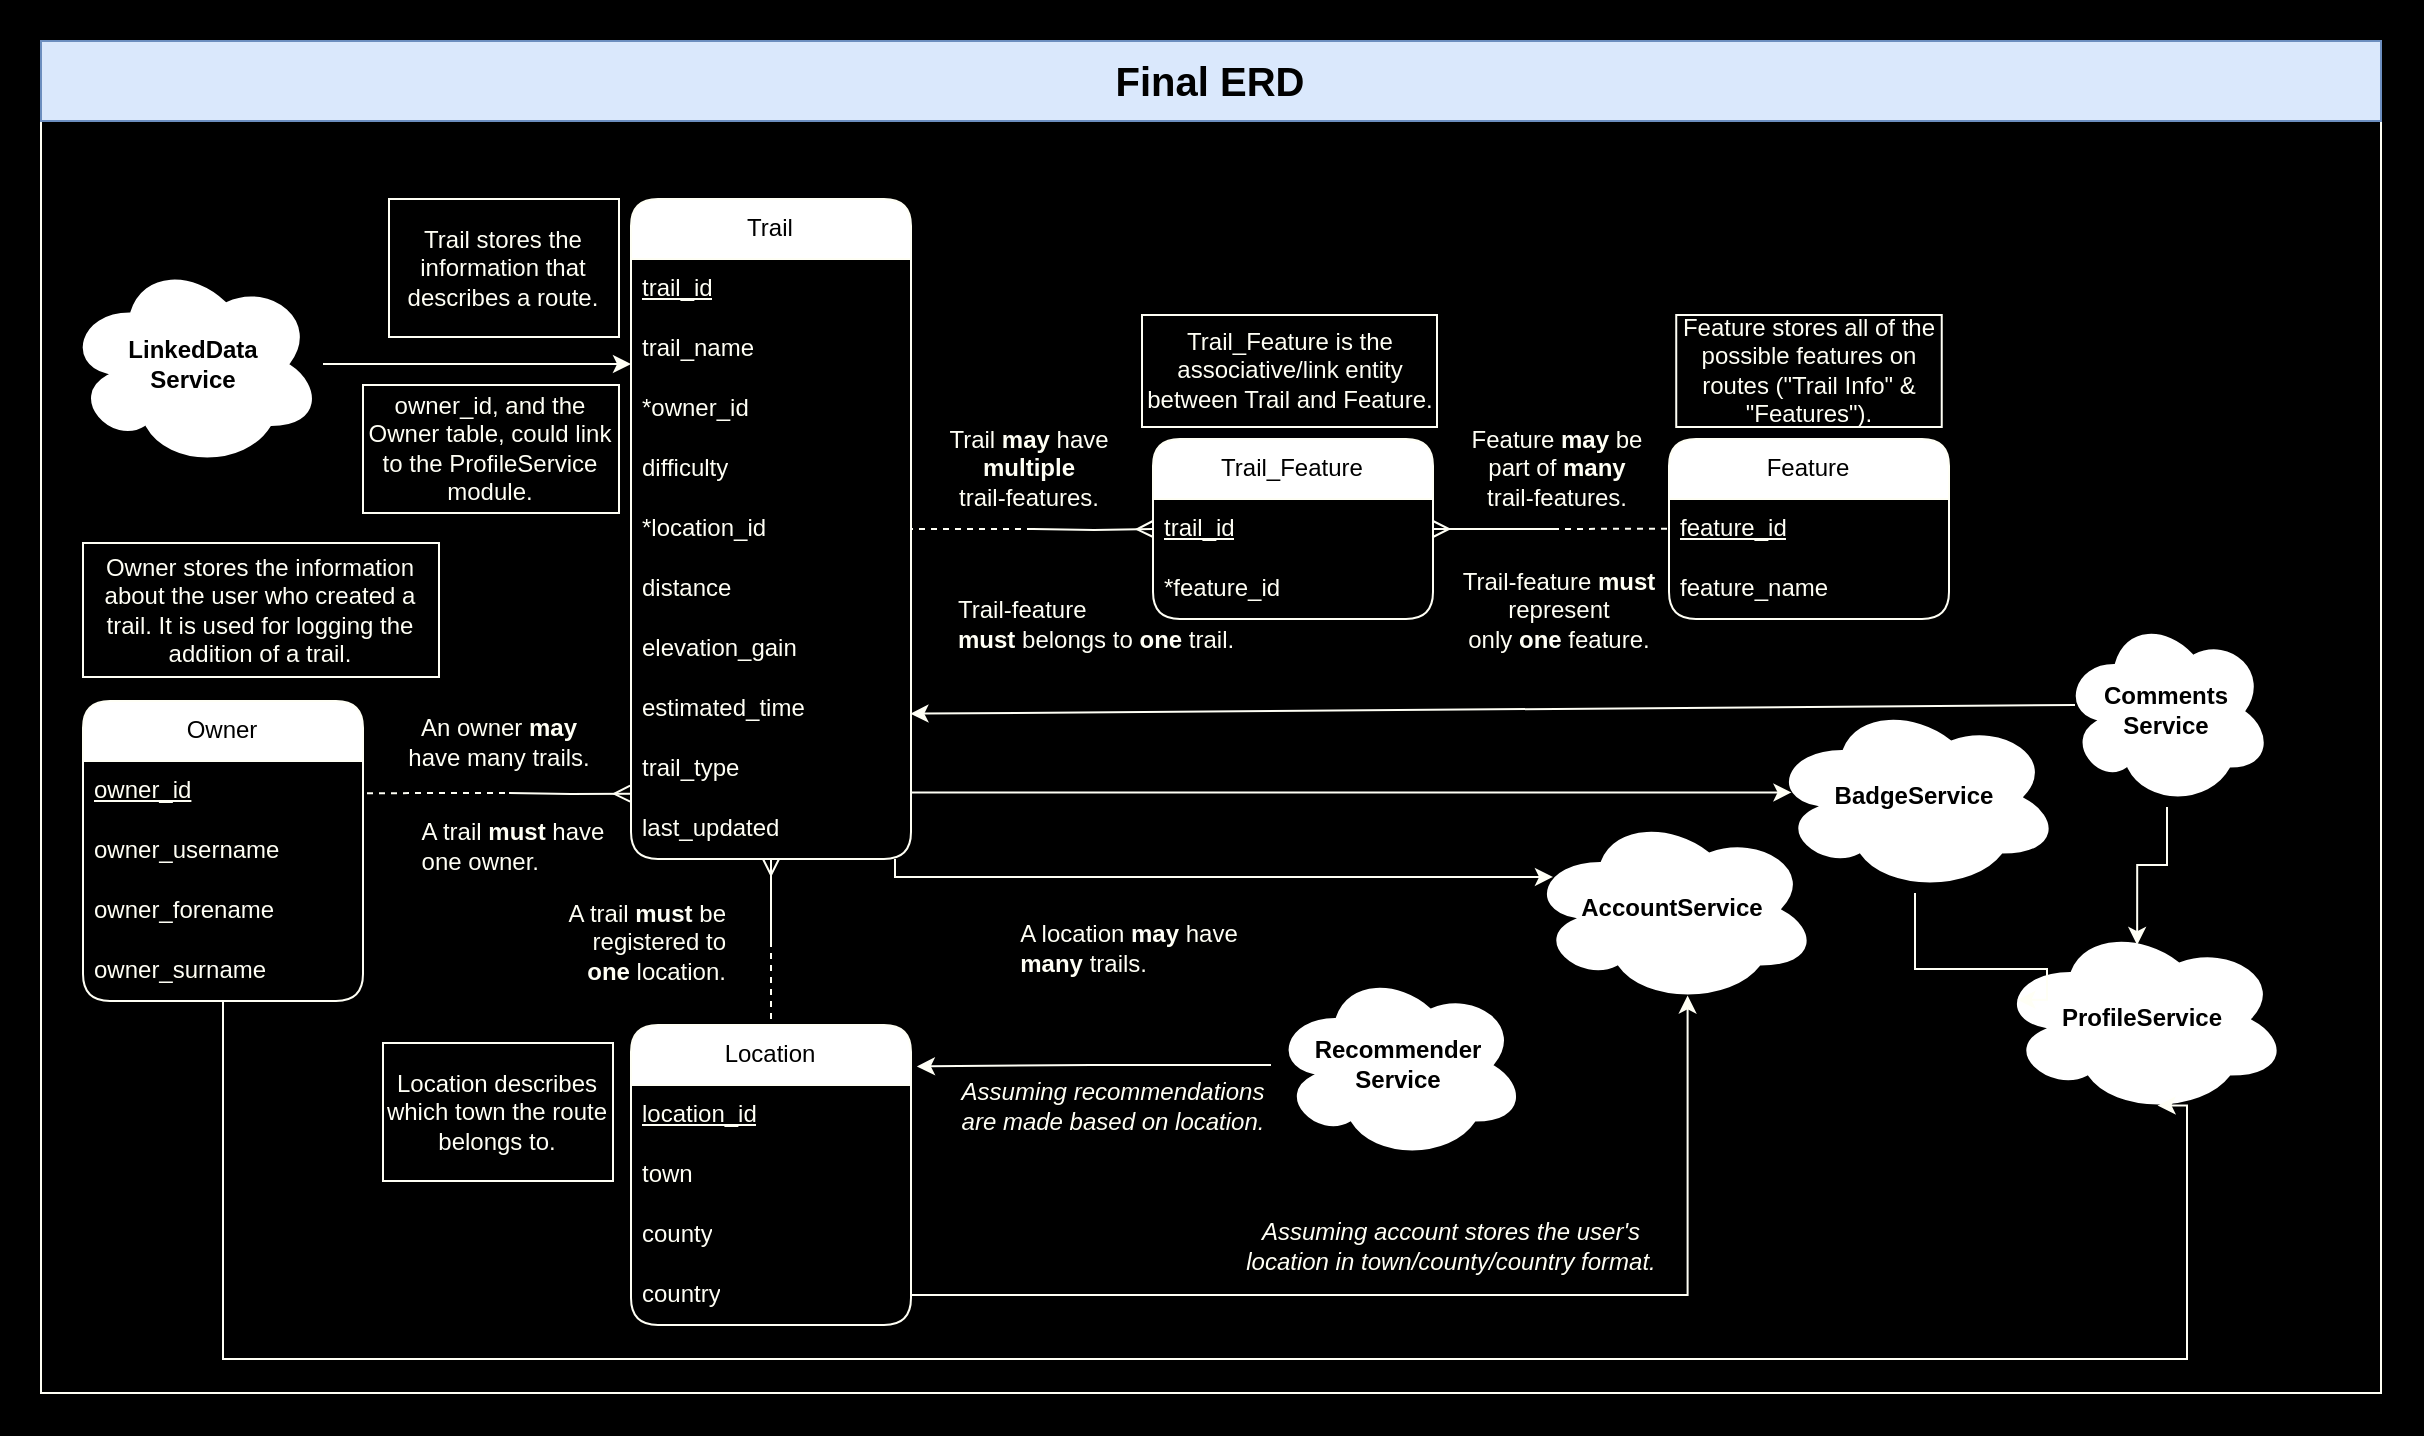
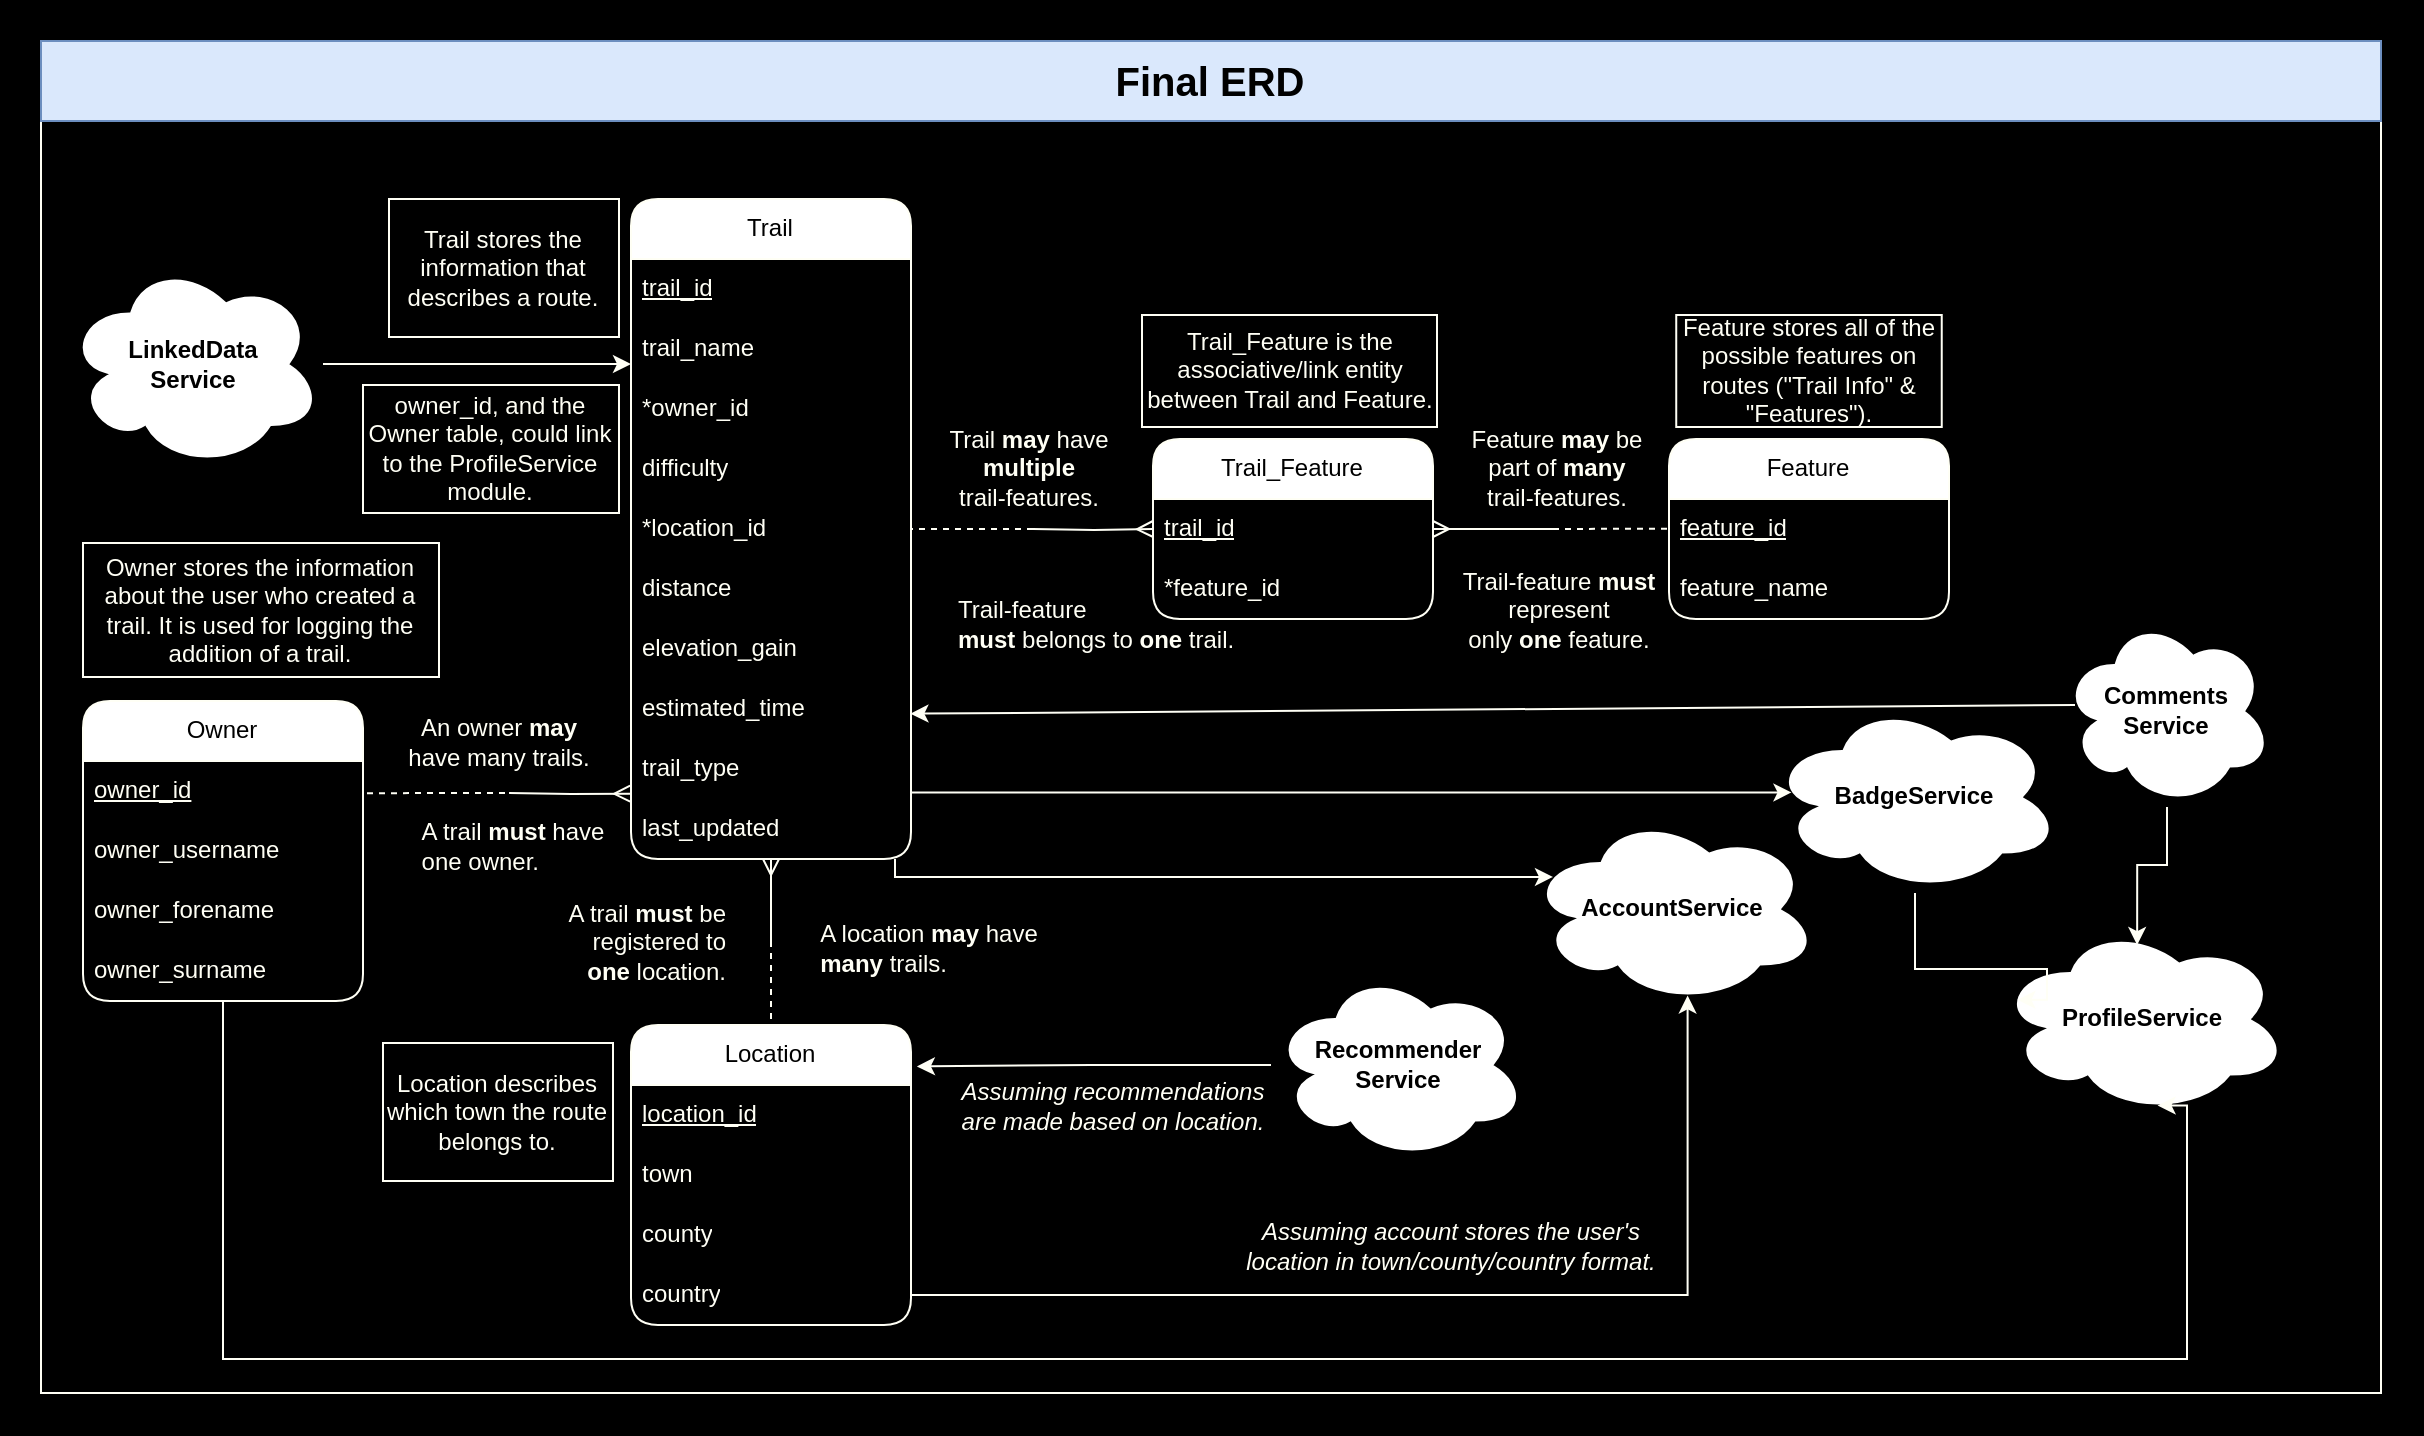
(1128, 948) -> (928, 948)
